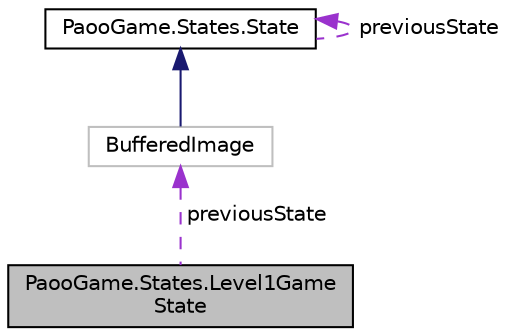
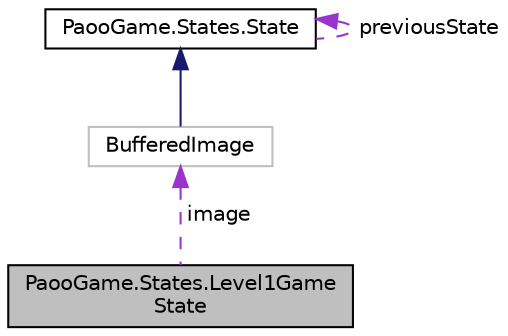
(254, 216) -> (216, 216)
